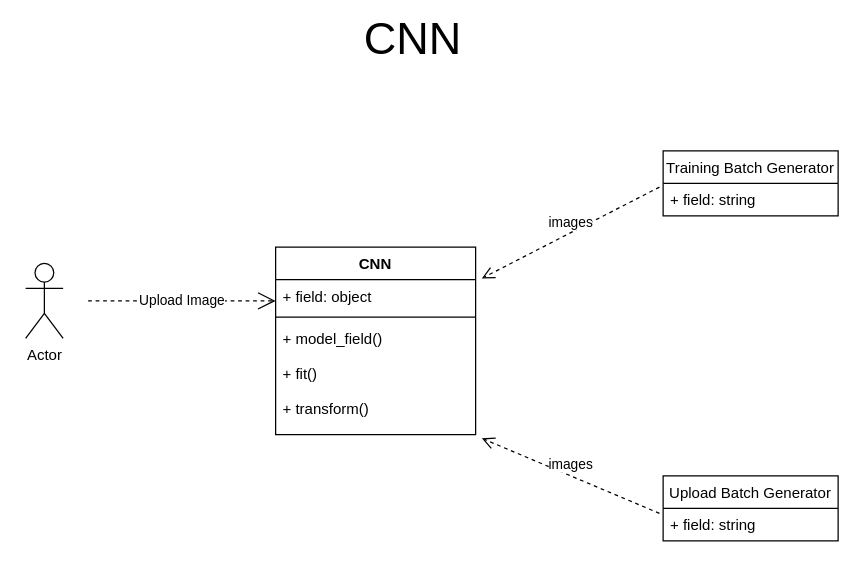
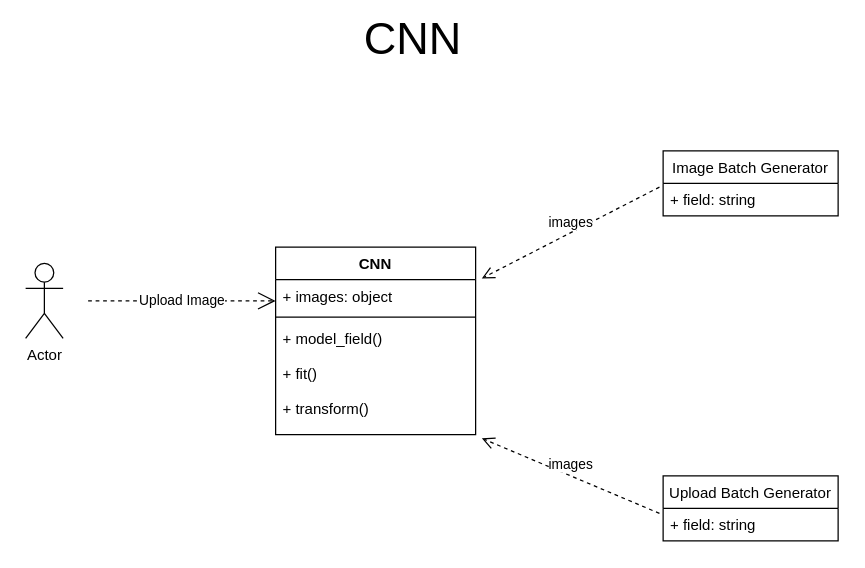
(750, 168) -> (750, 168)
(336, 296) -> (342, 296)
